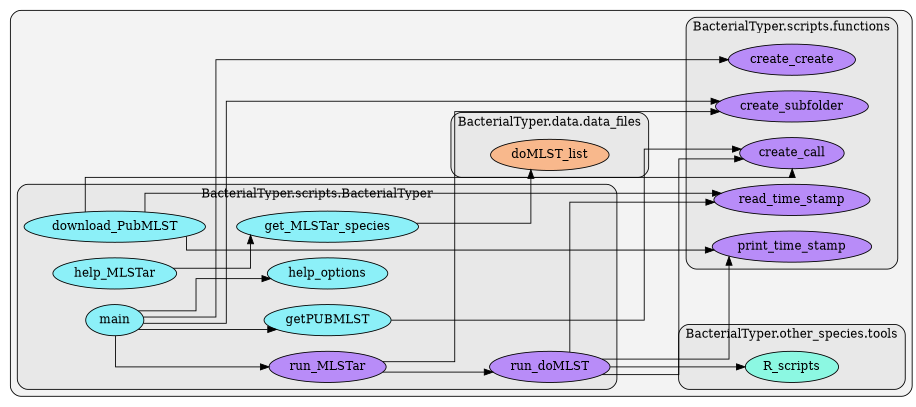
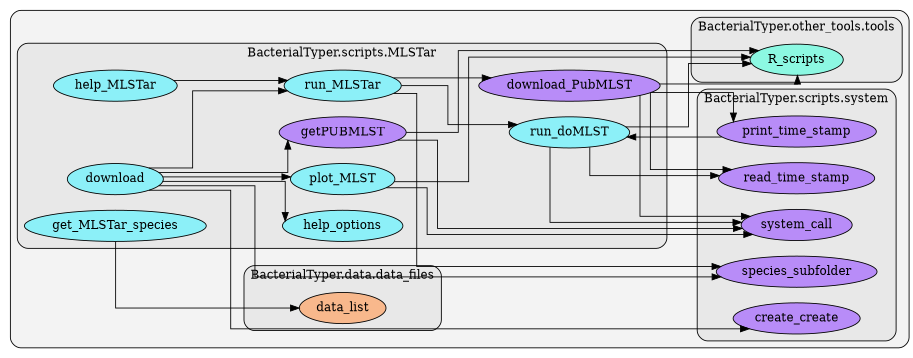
(792, 27) -> (797, 99)
none -> (537, 51)
none -> (438, 78)
none -> (729, 84)
(792, 106) -> (797, 272)
(792, 153) -> (797, 225)
(550, 155) -> (343, 308)
none -> (343, 179)
(317, 194) -> (342, 53)
(115, 227) -> (569, 86)
(232, 268) -> (226, 80)
(115, 320) -> (115, 179)
(328, 320) -> (343, 132)
(792, 334) -> (797, 27)
(712, 359) -> (679, 137)
(328, 367) -> (343, 86)
(550, 367) -> (569, 132)
